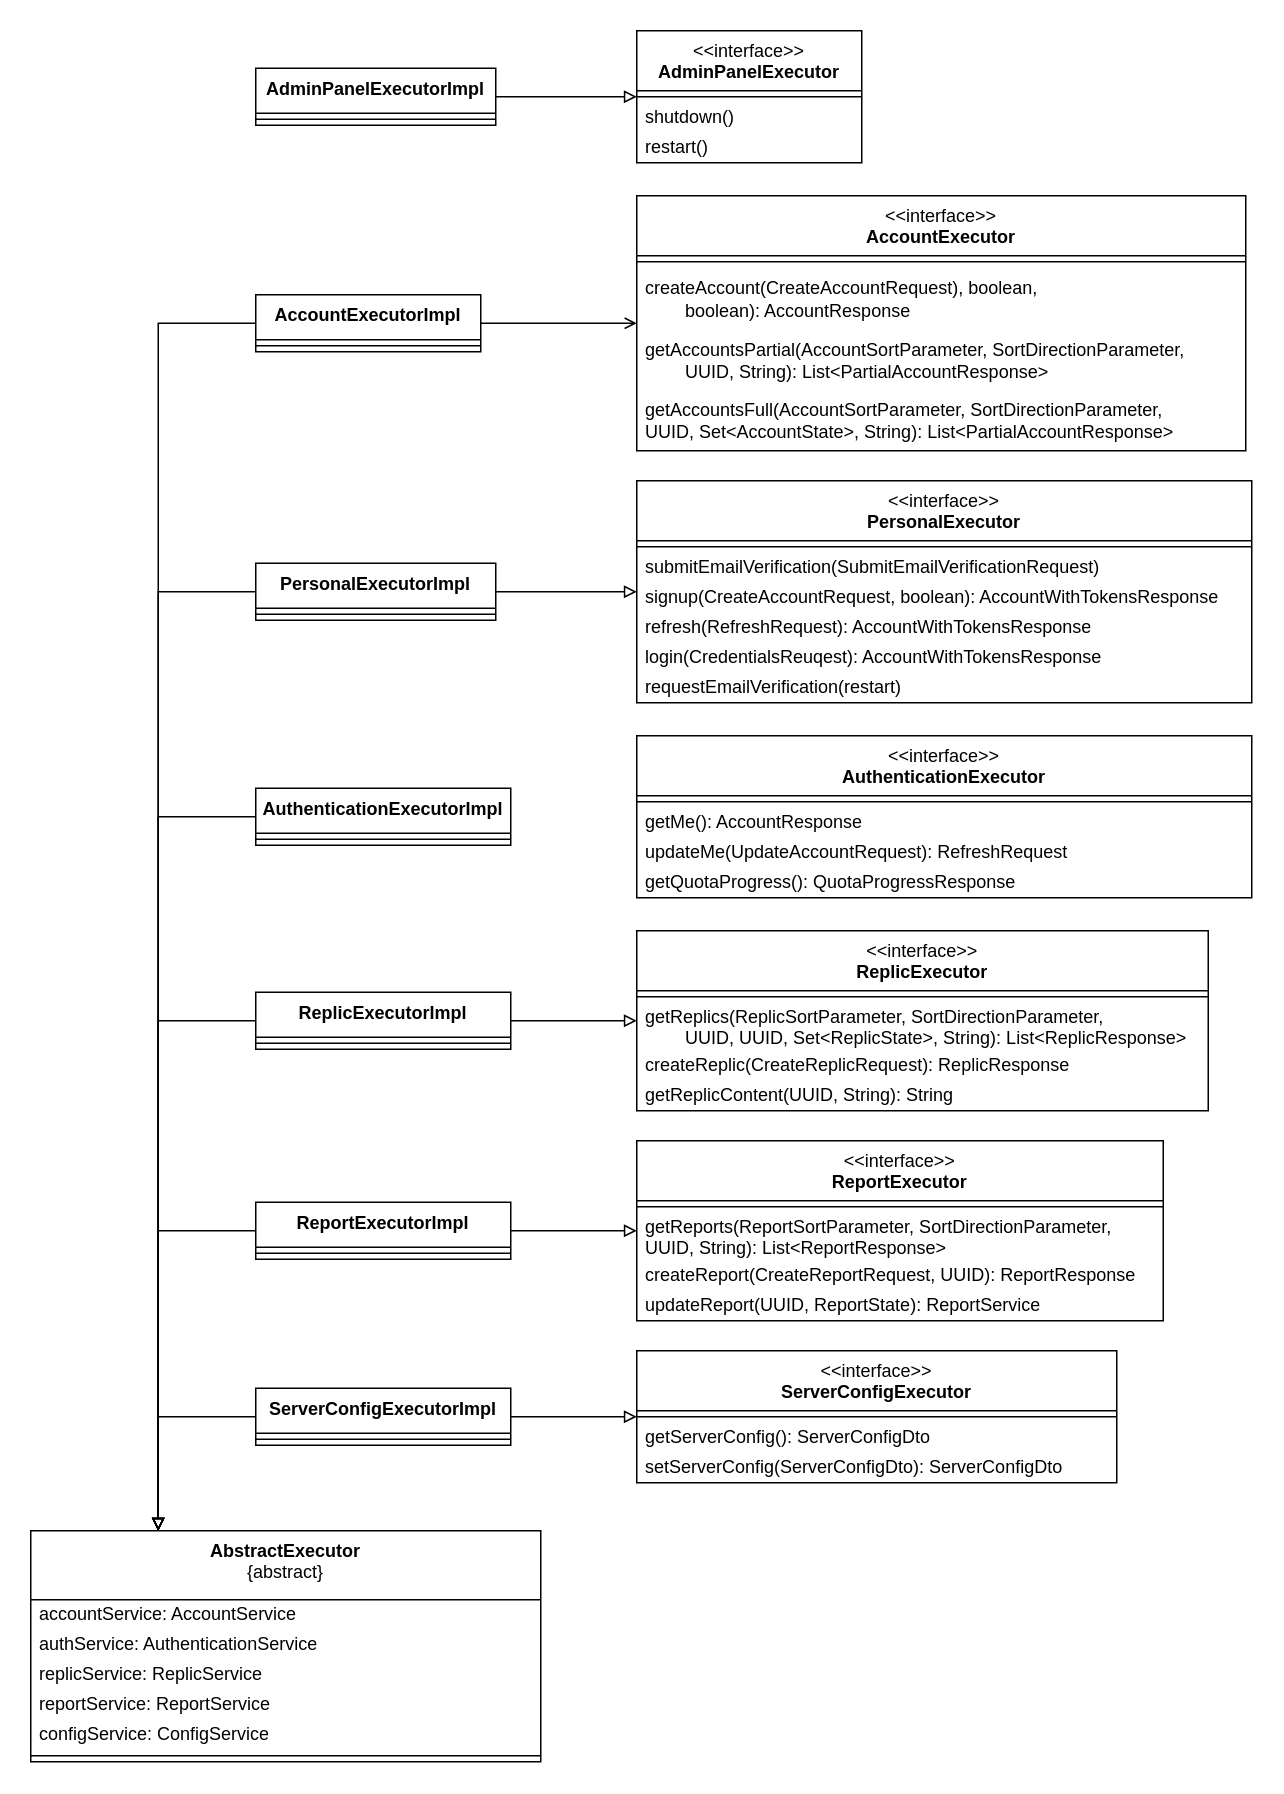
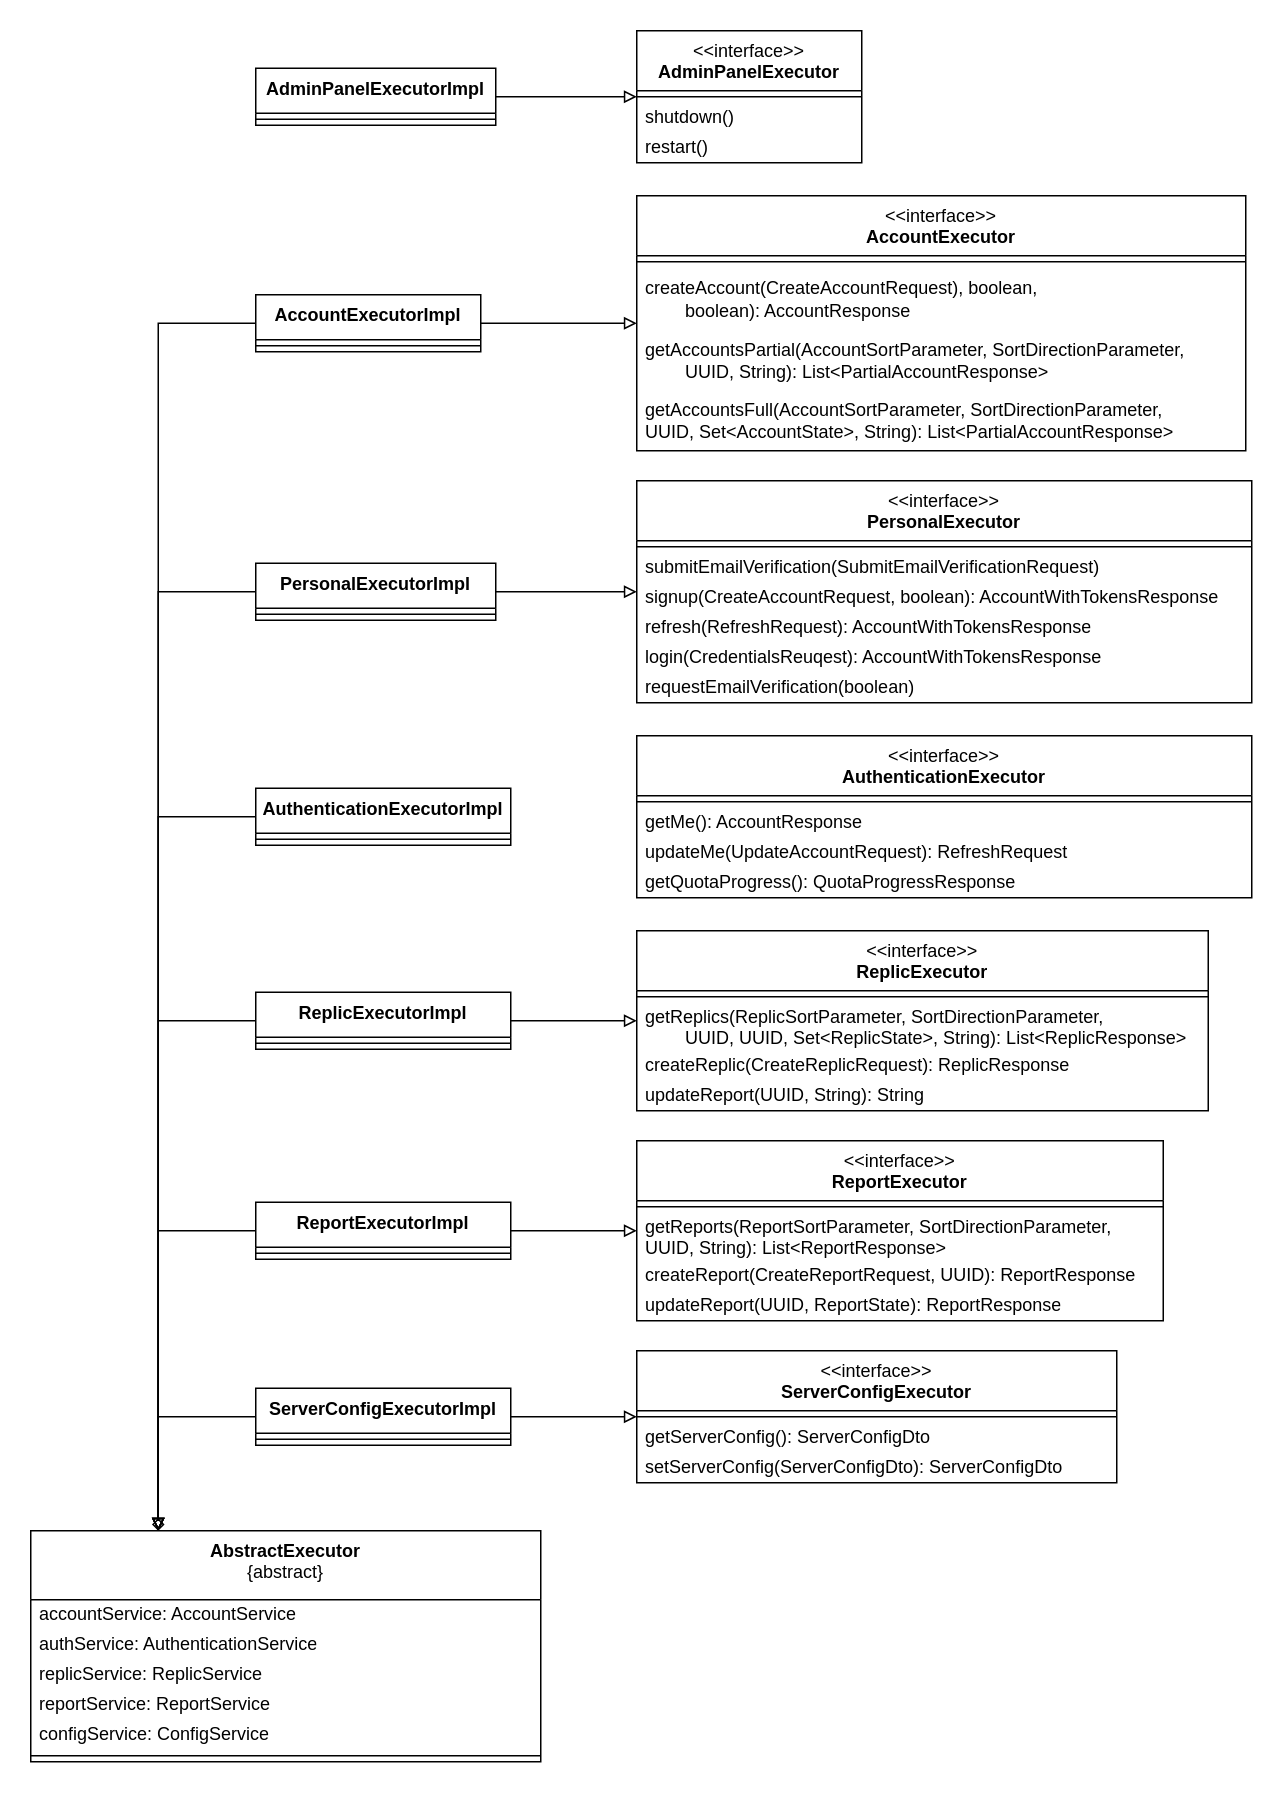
(627, 323) -> (623, 323)
(800, 688) -> (798, 688)
(819, 1096) -> (803, 1096)
(866, 1306) -> (873, 1306)
(158, 1519) -> (158, 1519)
